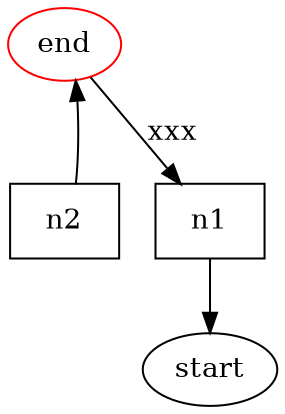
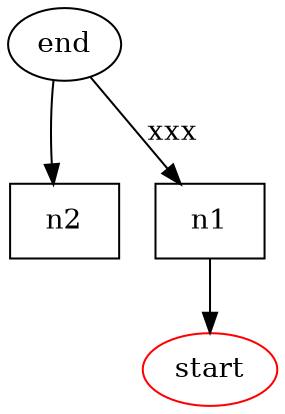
(65, 44) -> (65, 44)
(78, 143) -> (51, 122)
(210, 370) -> (210, 370)
